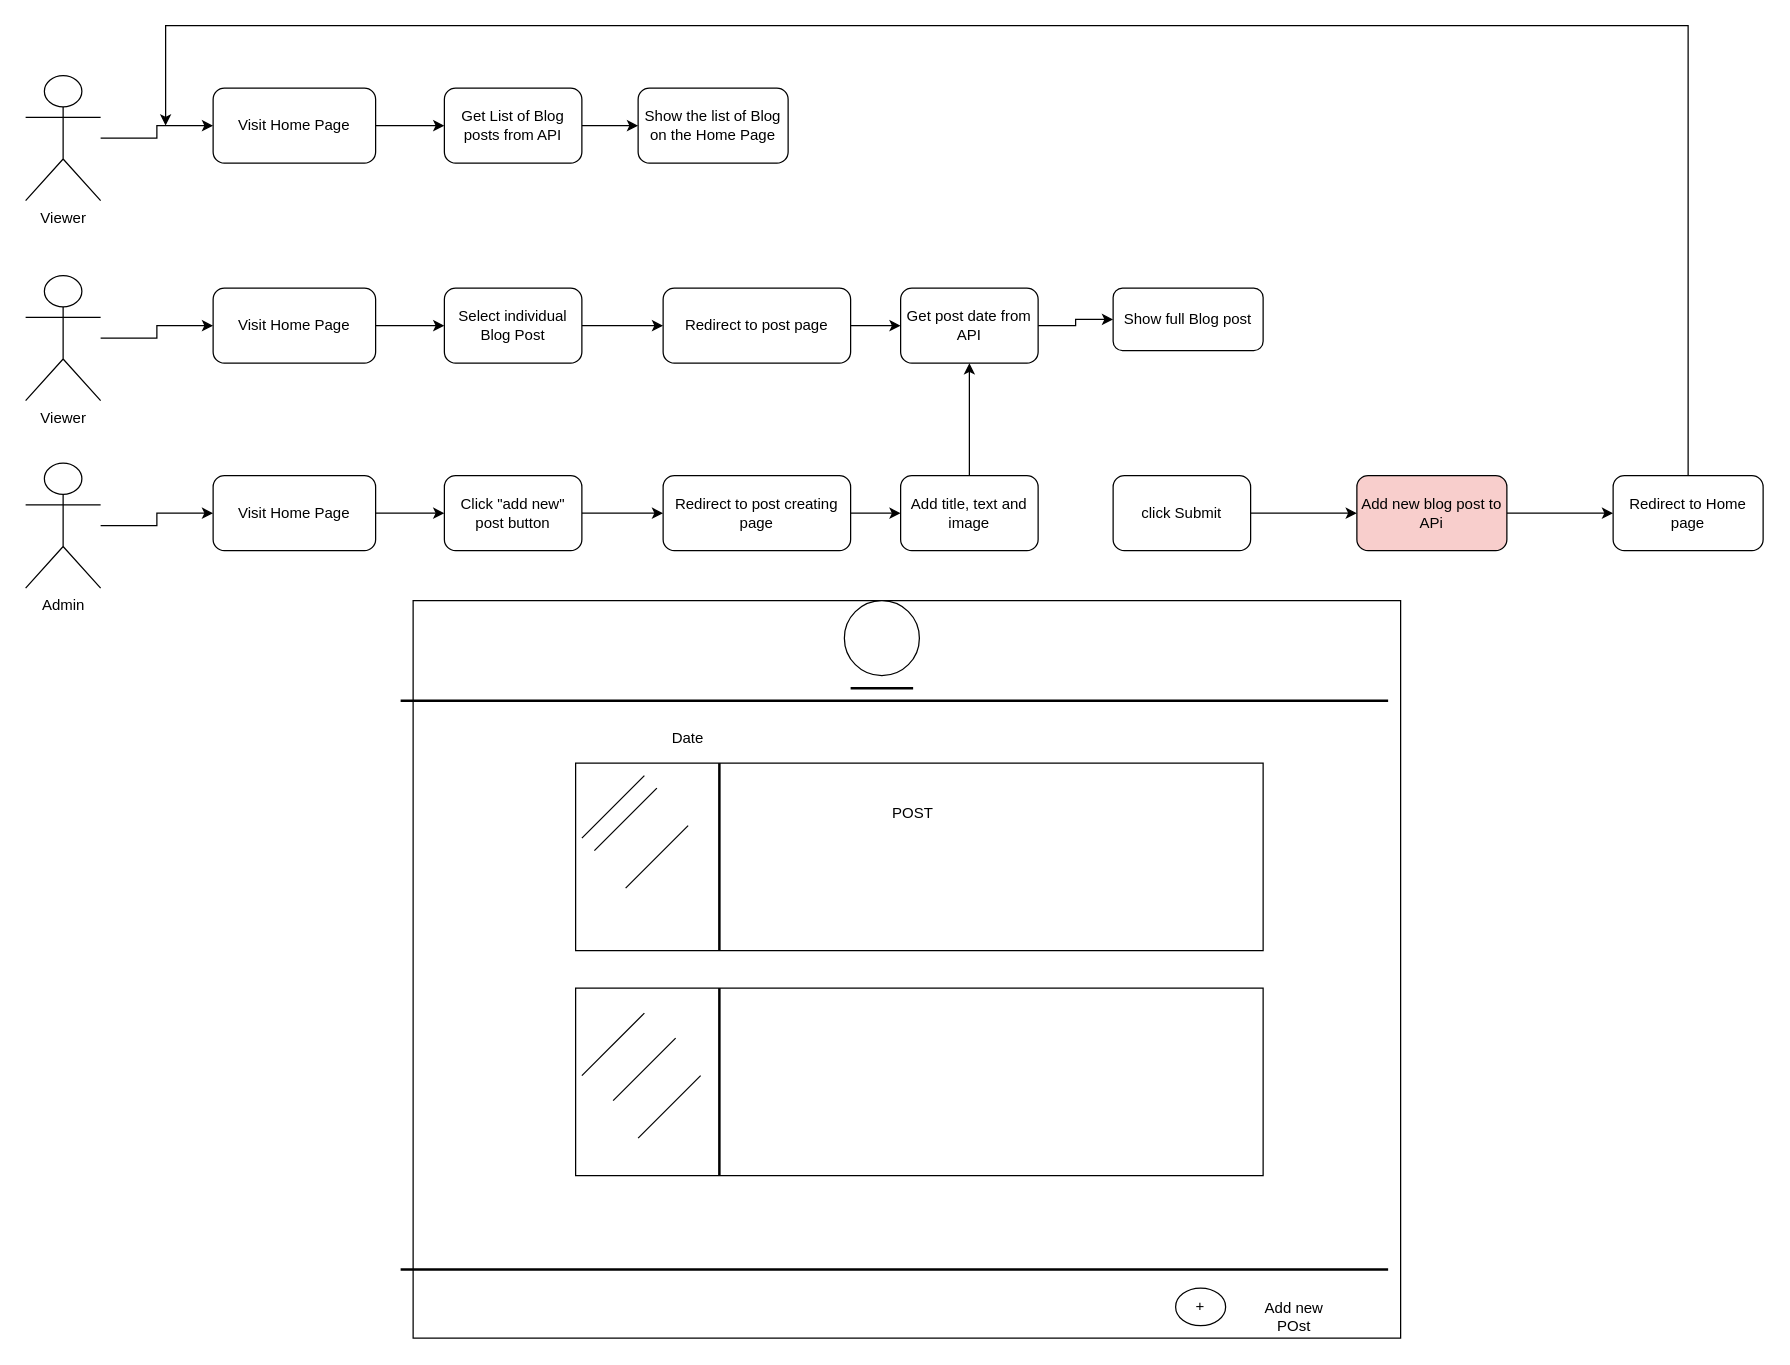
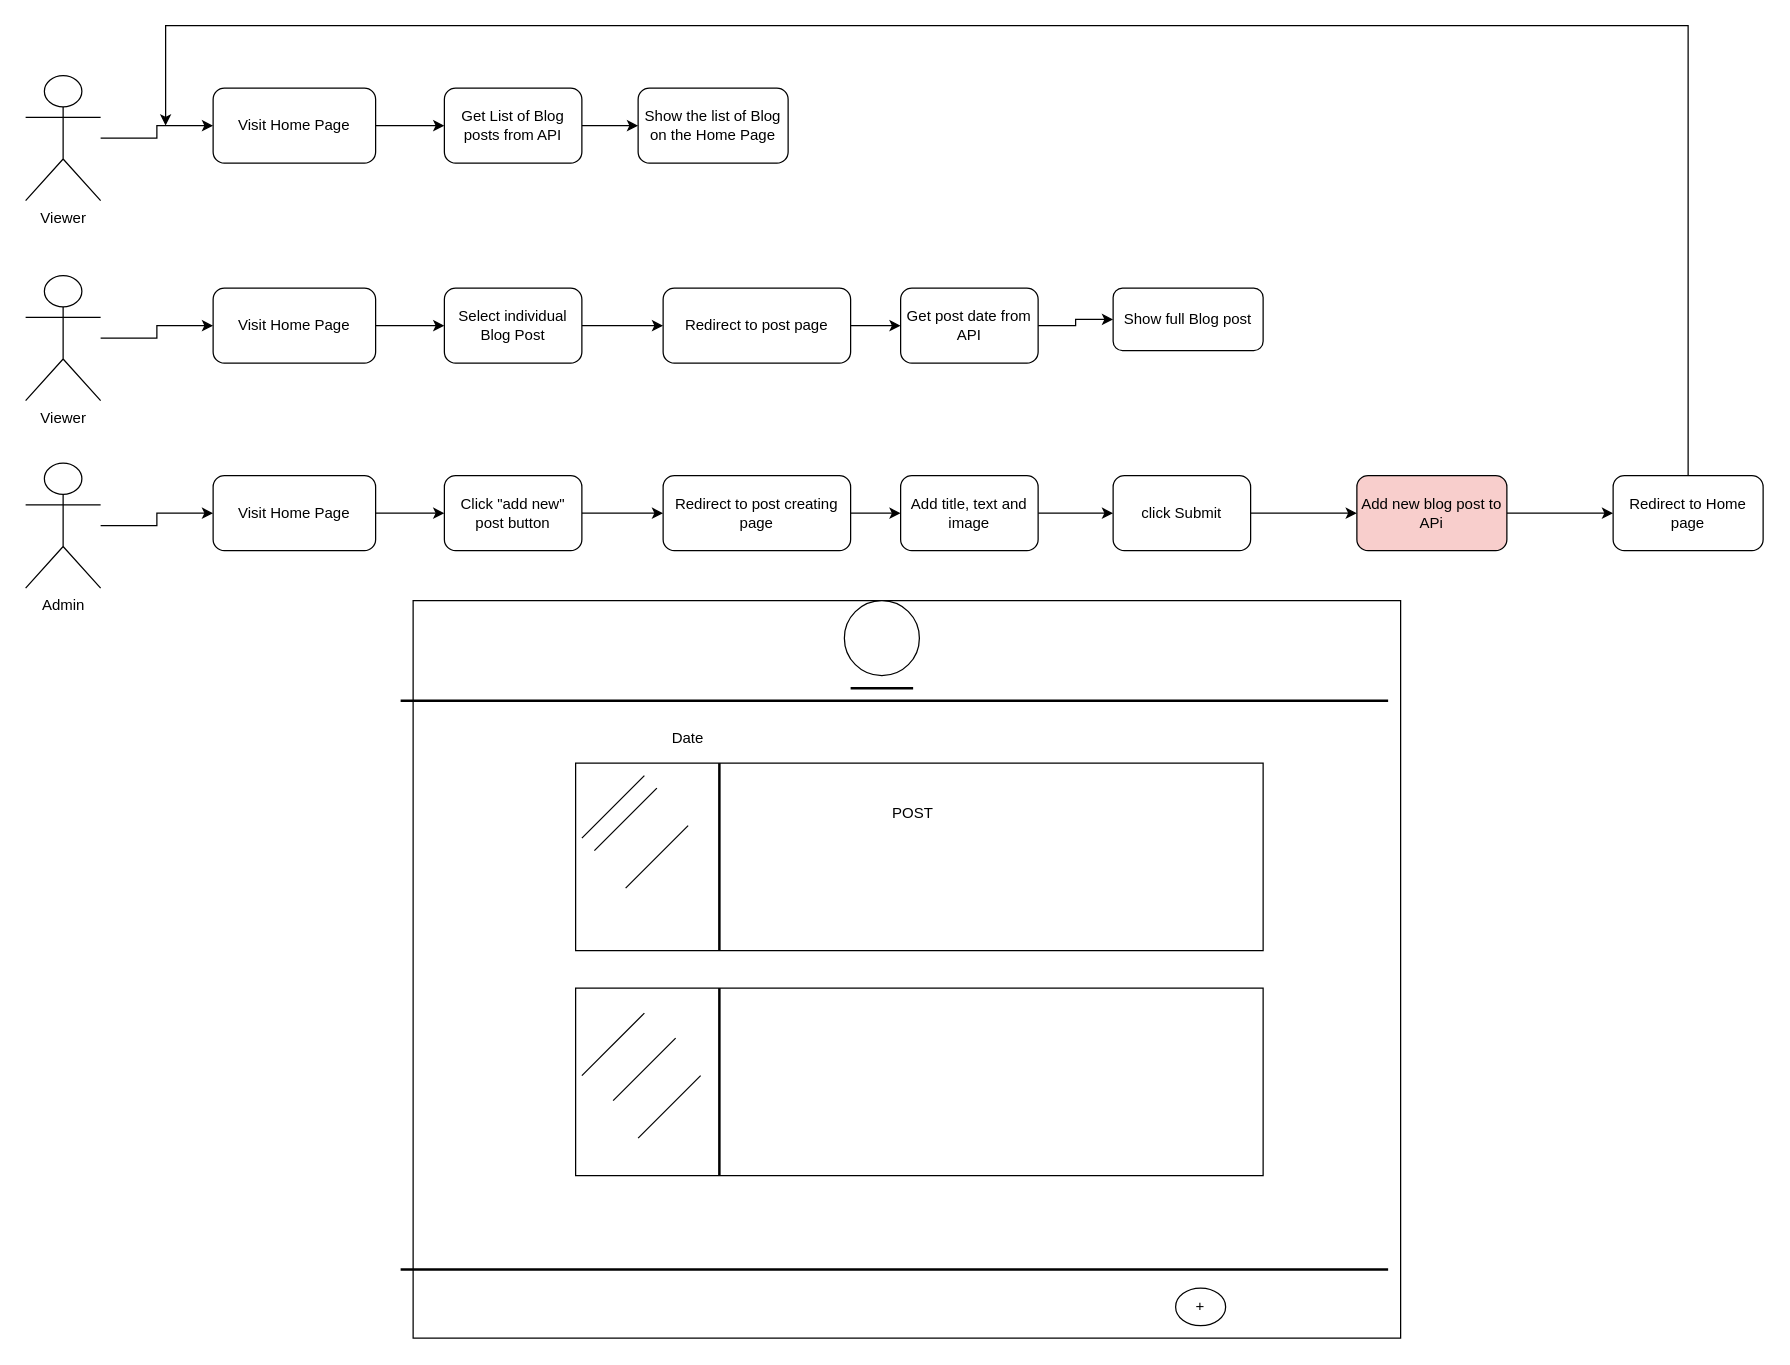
(969, 423) -> (1071, 513)
(1294, 1316) -> none
